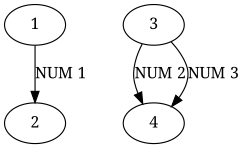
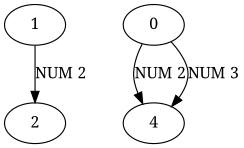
(154, 25) -> (154, 25)
(61, 74) -> (61, 74)
